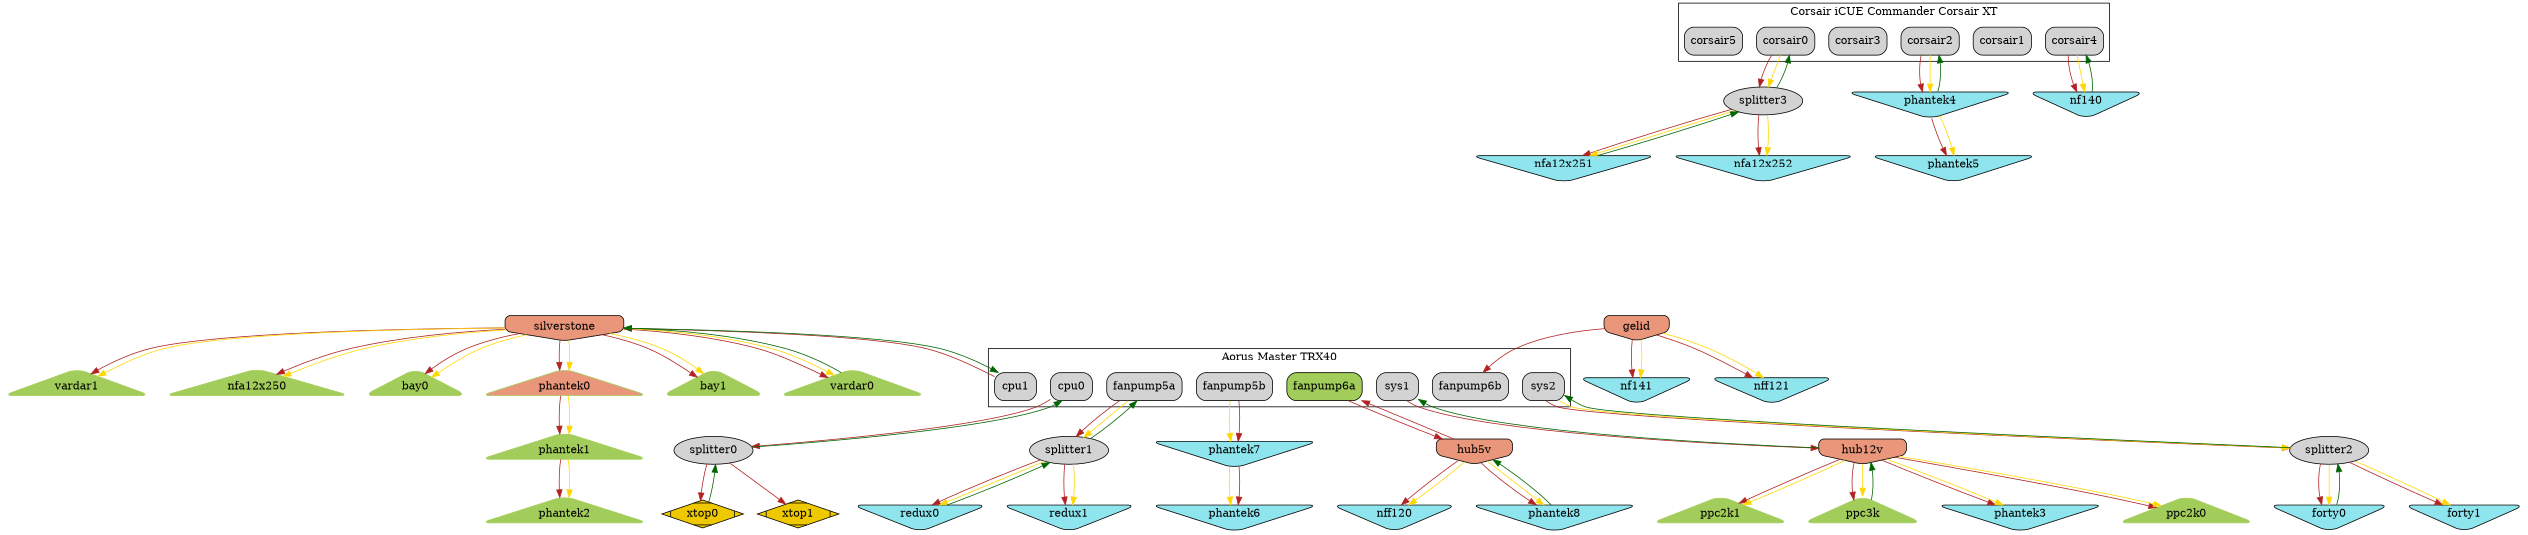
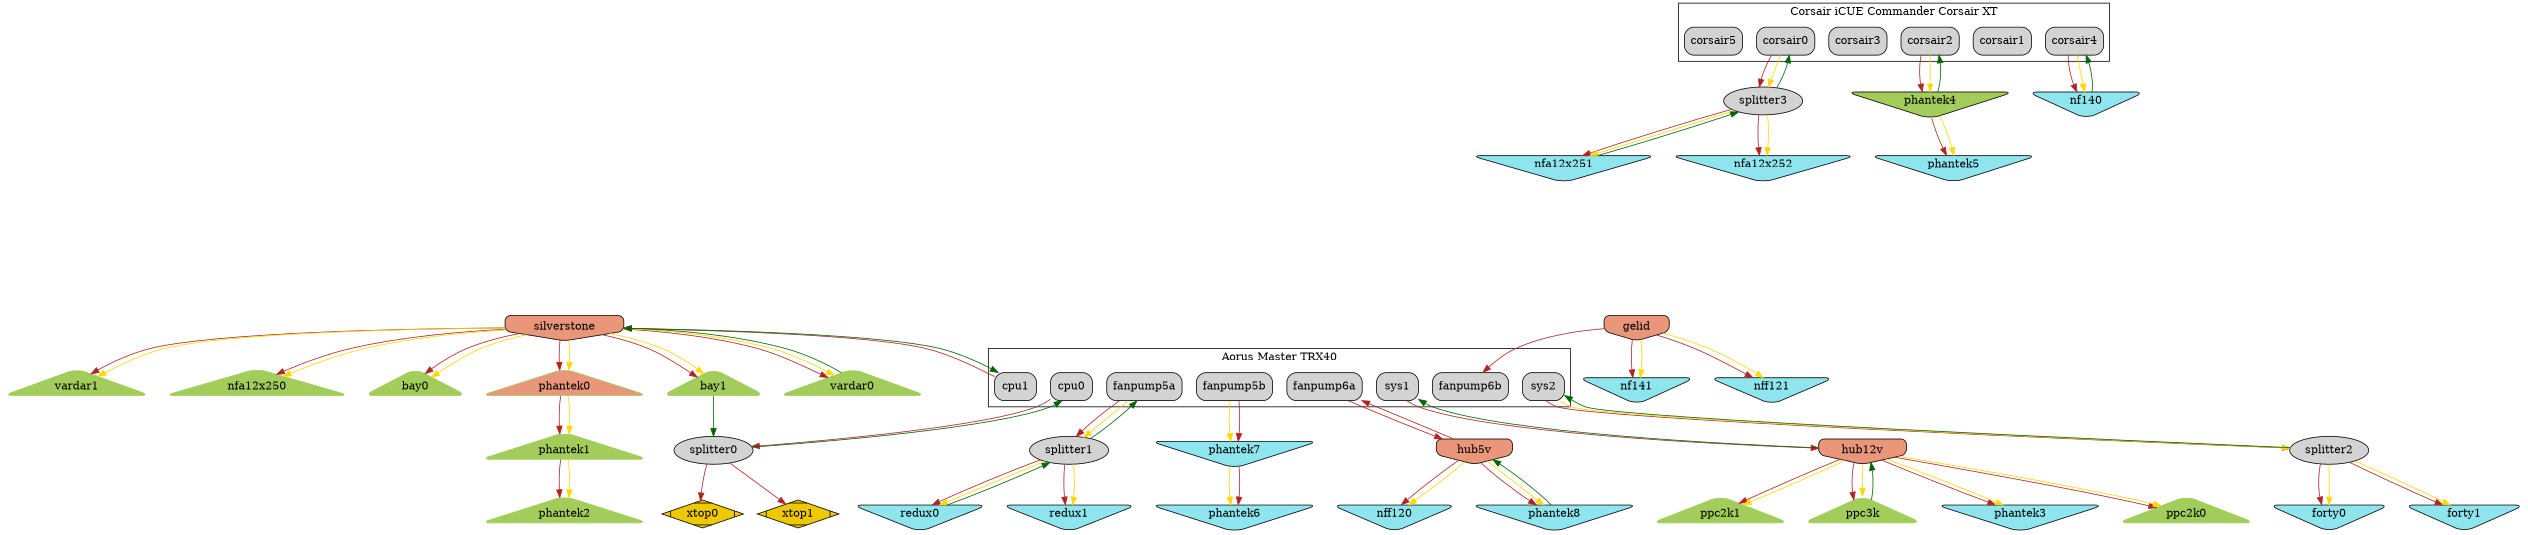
(1930, 101) -> (1930, 101)
(1325, 387) -> (1325, 387)
(712, 487) -> (714, 412)
(2339, 488) -> none
